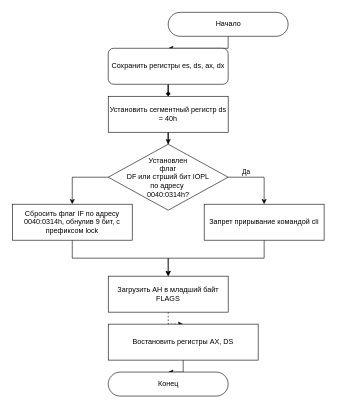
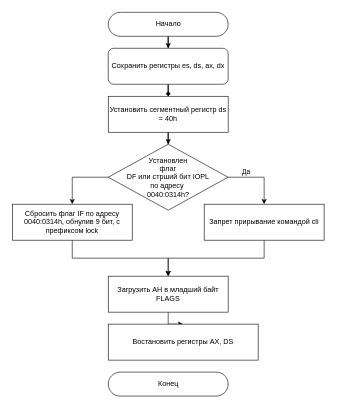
(228, 24) -> (168, 24)
(168, 319) -> (168, 319)
(173, 372) -> none
